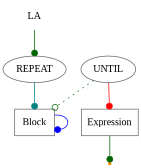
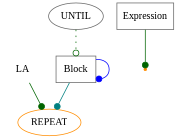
(35, 69) -> (49, 122)
(35, 93) -> (64, 93)
(109, 93) -> none
